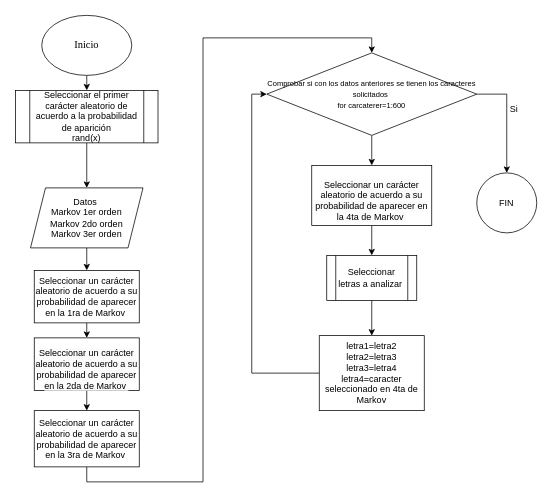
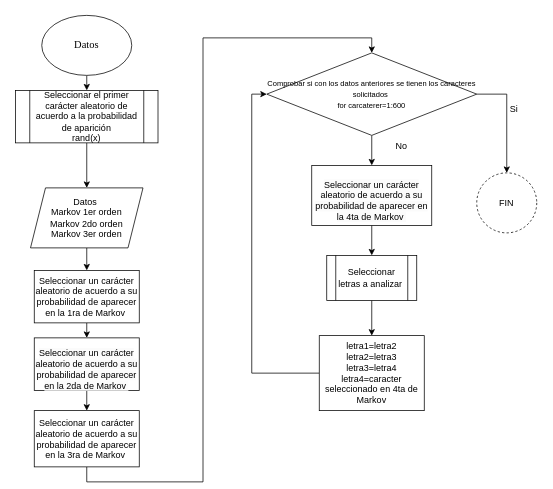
(87, 45) -> (87, 45)
none -> (402, 147)
(507, 203) -> (507, 203)
